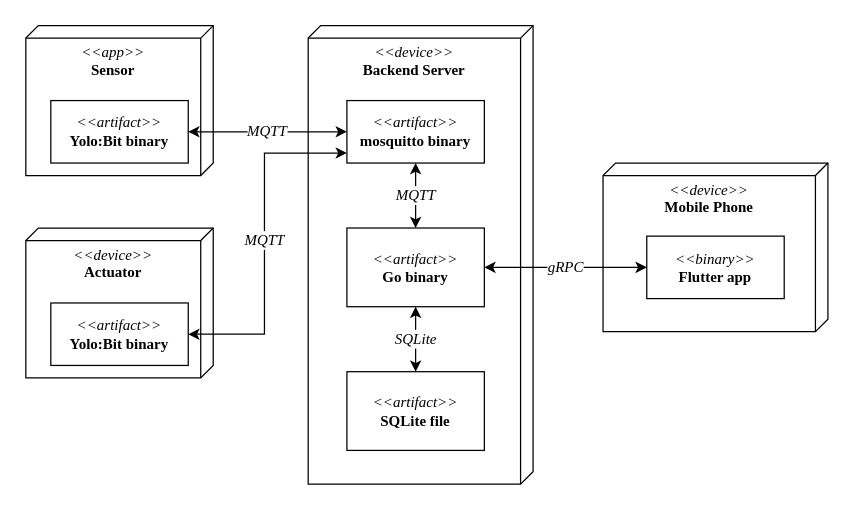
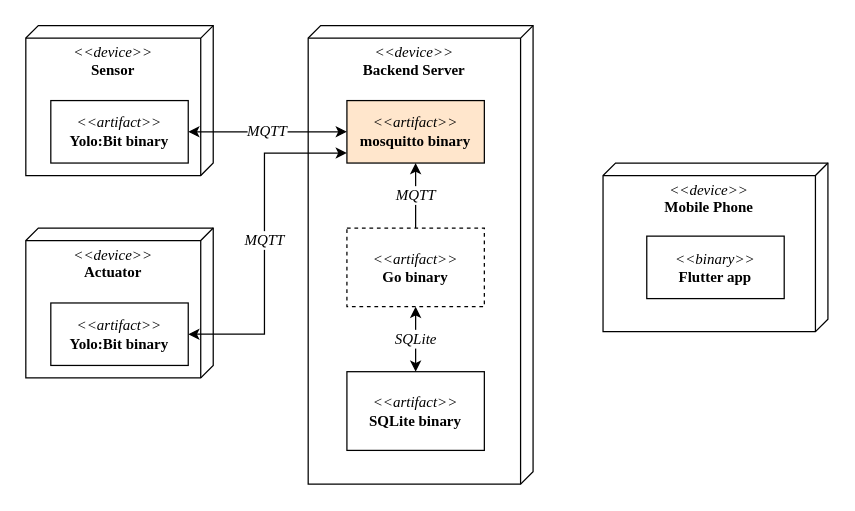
(113, 62) -> (113, 62)
(416, 132) -> (416, 132)
(416, 218) -> (416, 222)
(416, 268) -> (416, 268)
(566, 268) -> none
(416, 412) -> (416, 412)
